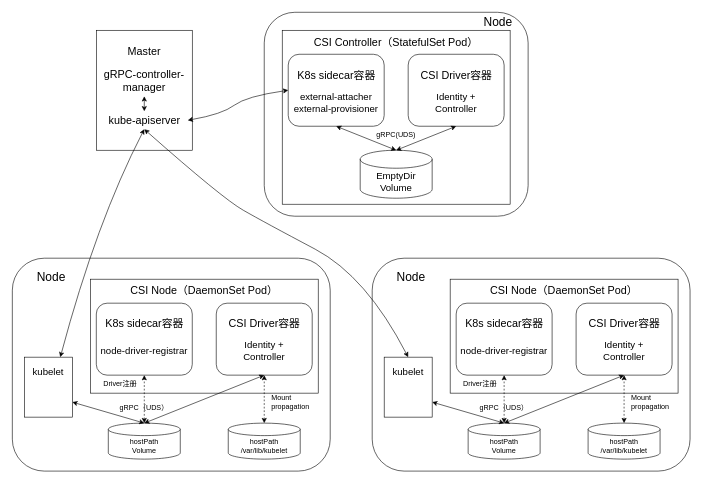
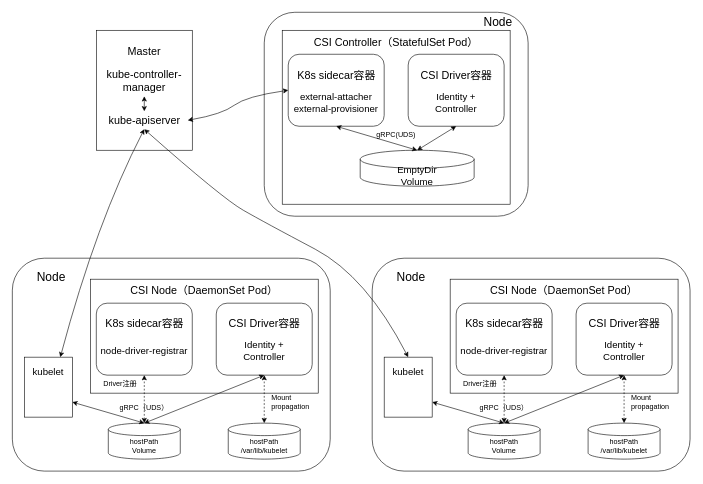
(144, 81) -> (144, 81)
(396, 174) -> (417, 168)
